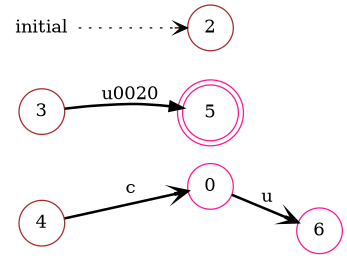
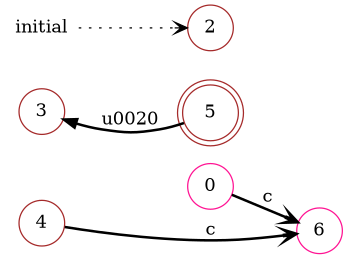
(117, 104) -> (130, 132)
(210, 113) -> (210, 113)
(268, 197) -> (268, 197)
(120, 206) -> (174, 239)
